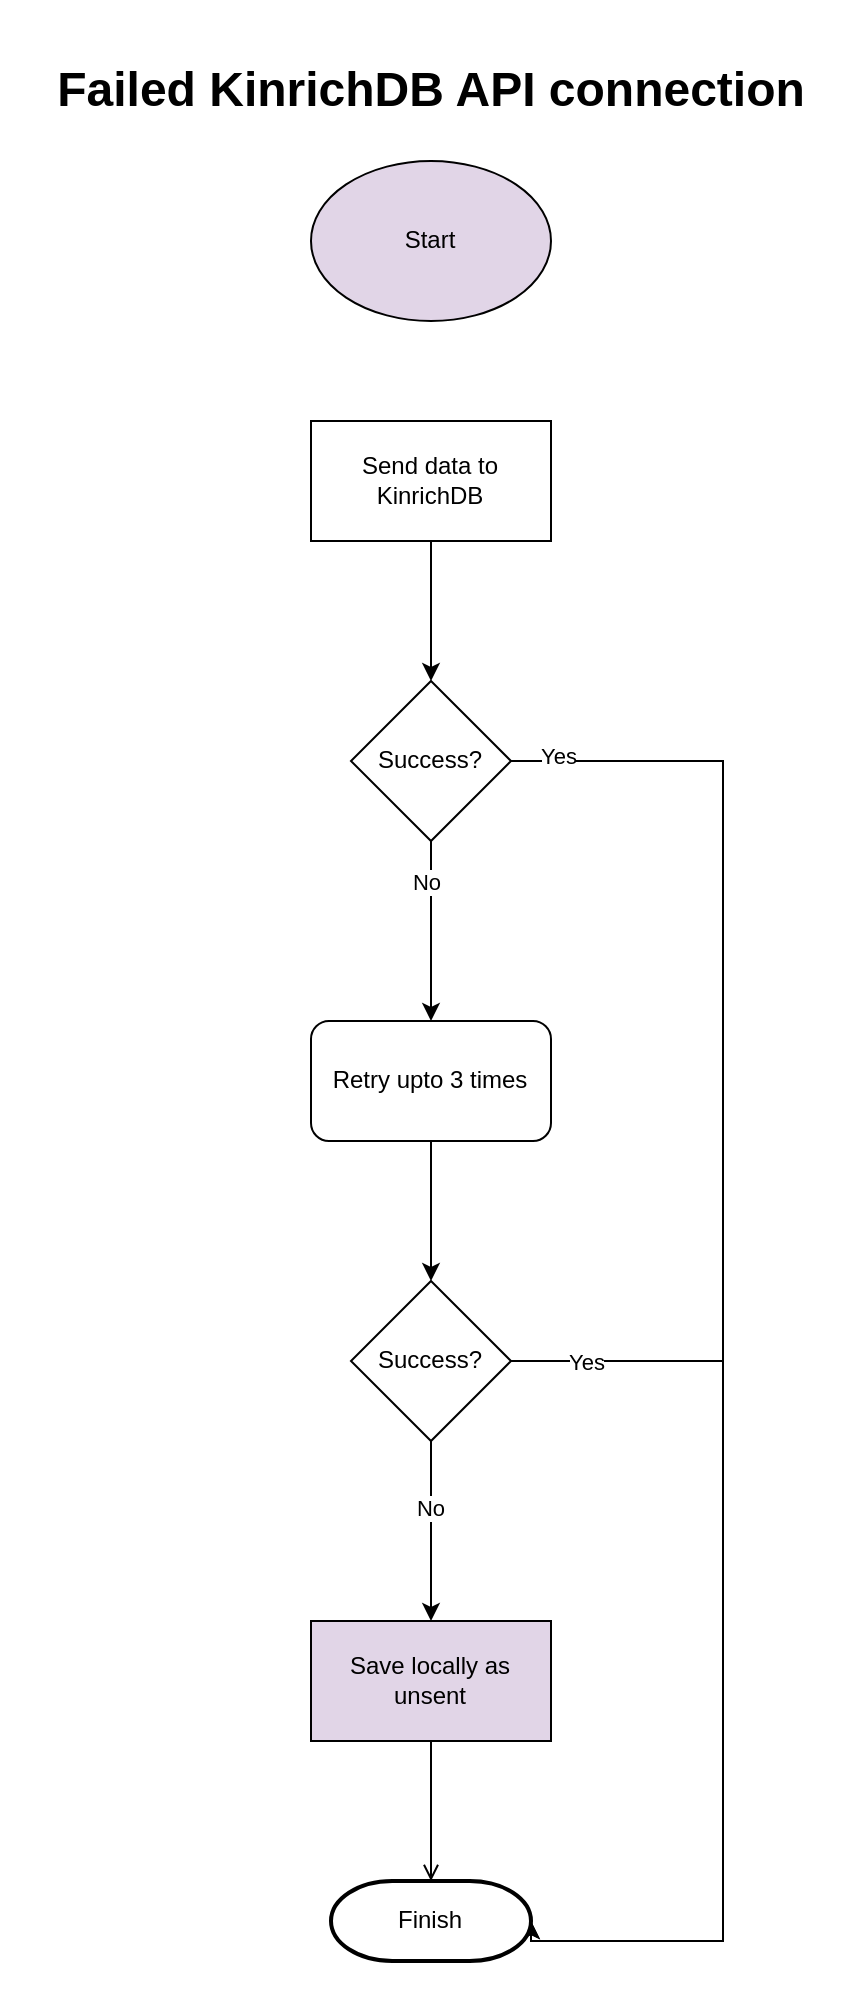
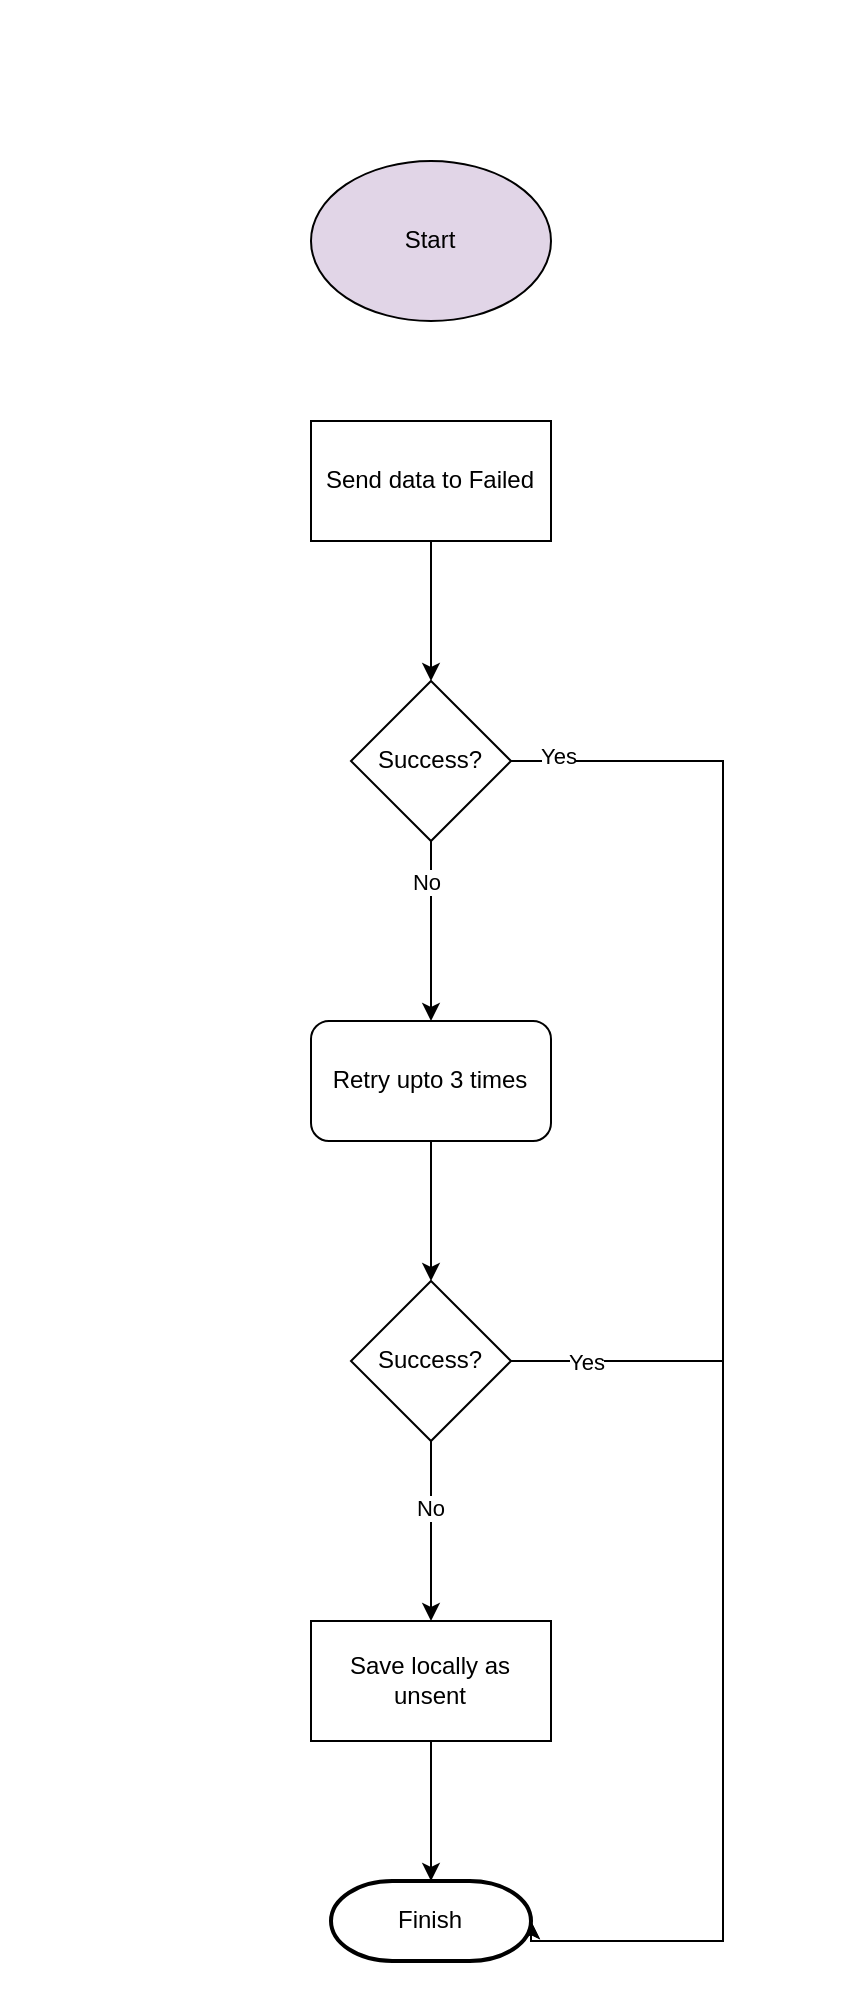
(431, 91) -> none
(431, 481) -> (431, 481)
(431, 1681) -> (431, 1681)
(431, 1868) -> (431, 1866)
